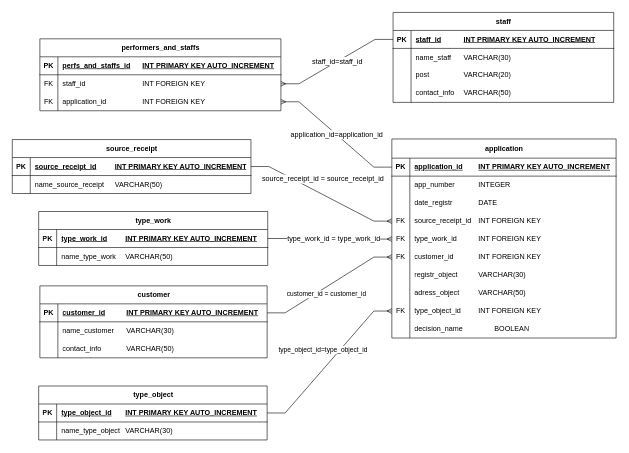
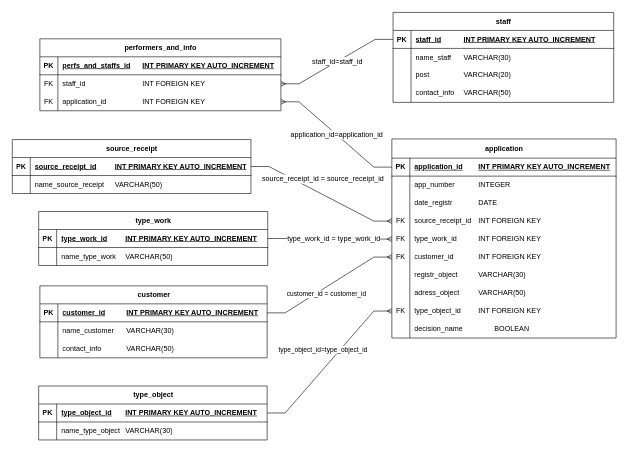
(161, 48) -> (161, 48)
